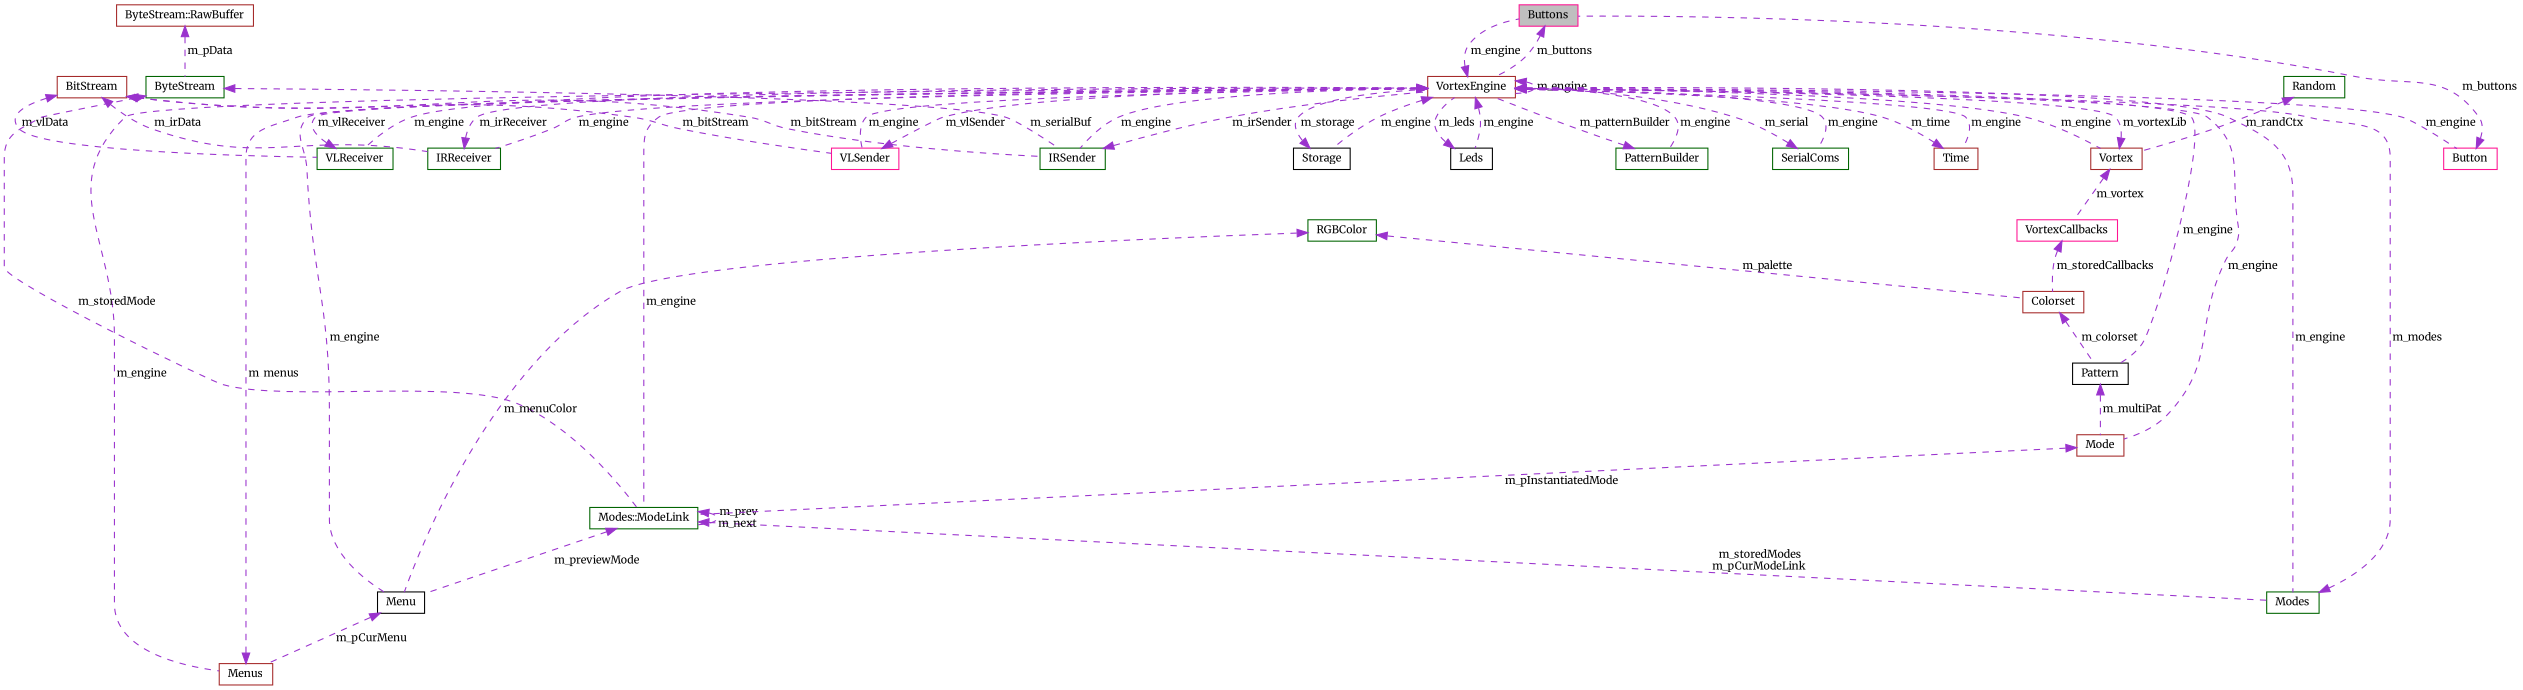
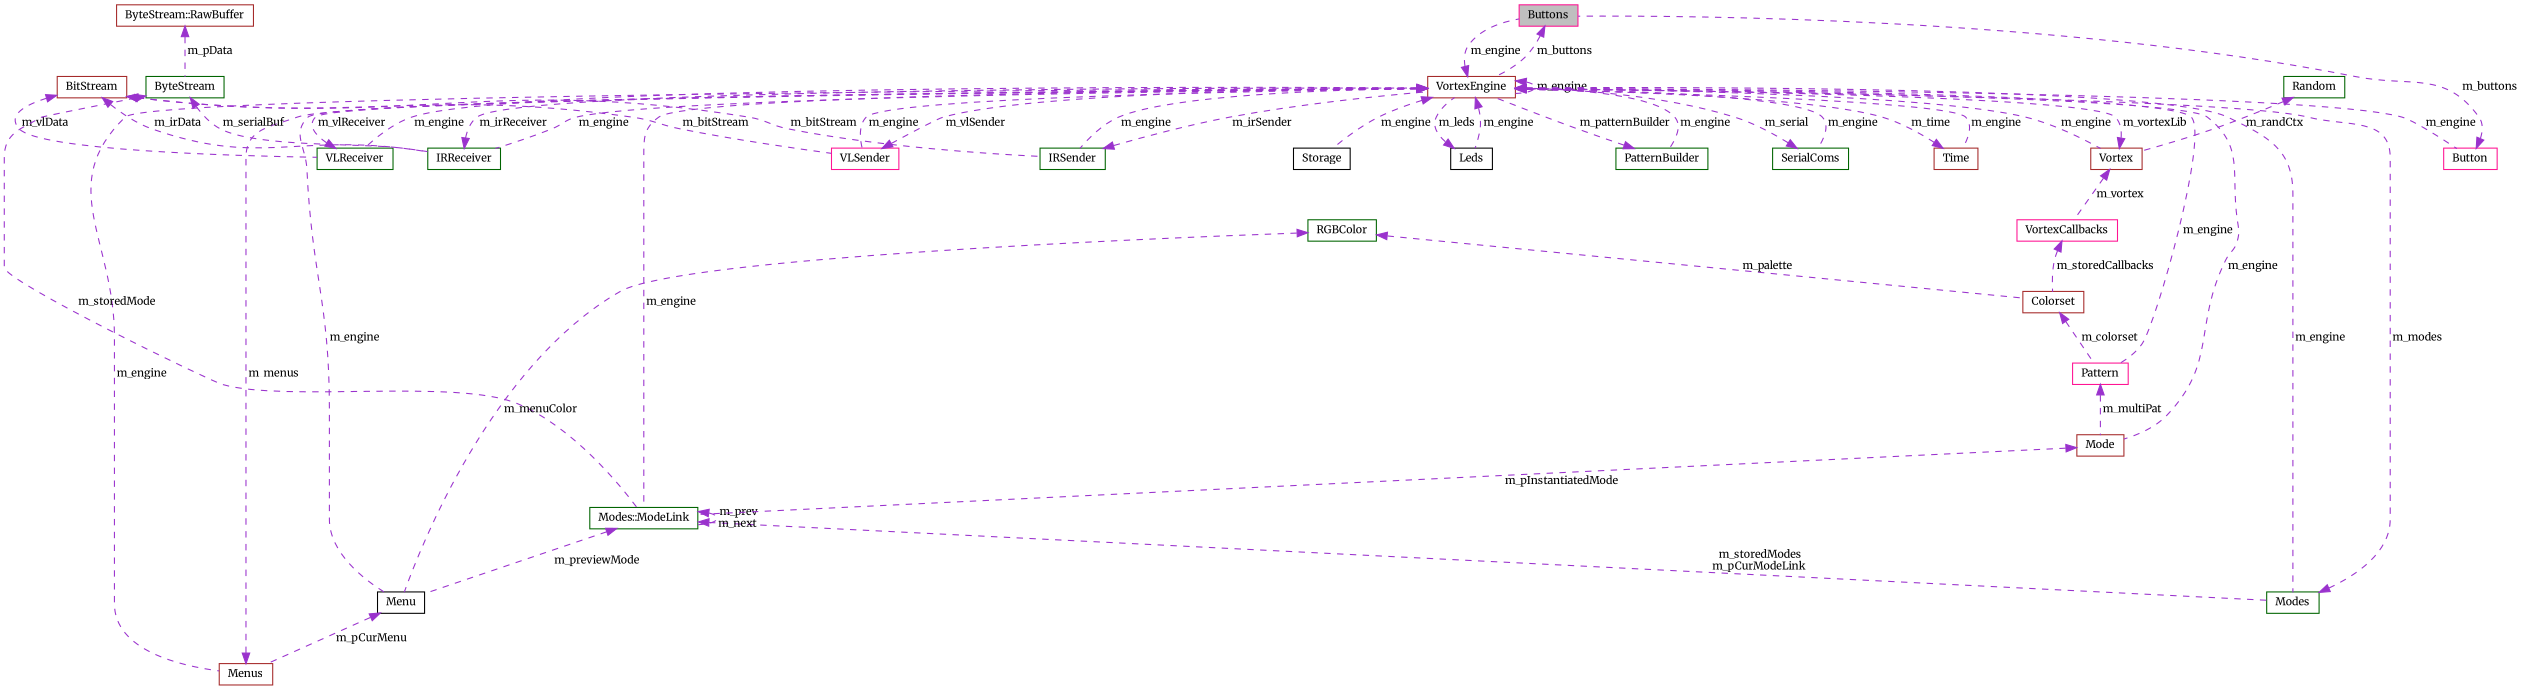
(485, 92) -> (271, 140)
(1348, 98) -> none
(2100, 374) -> (2100, 374)
